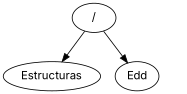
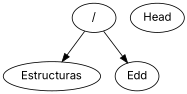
none -> (157, 18)
